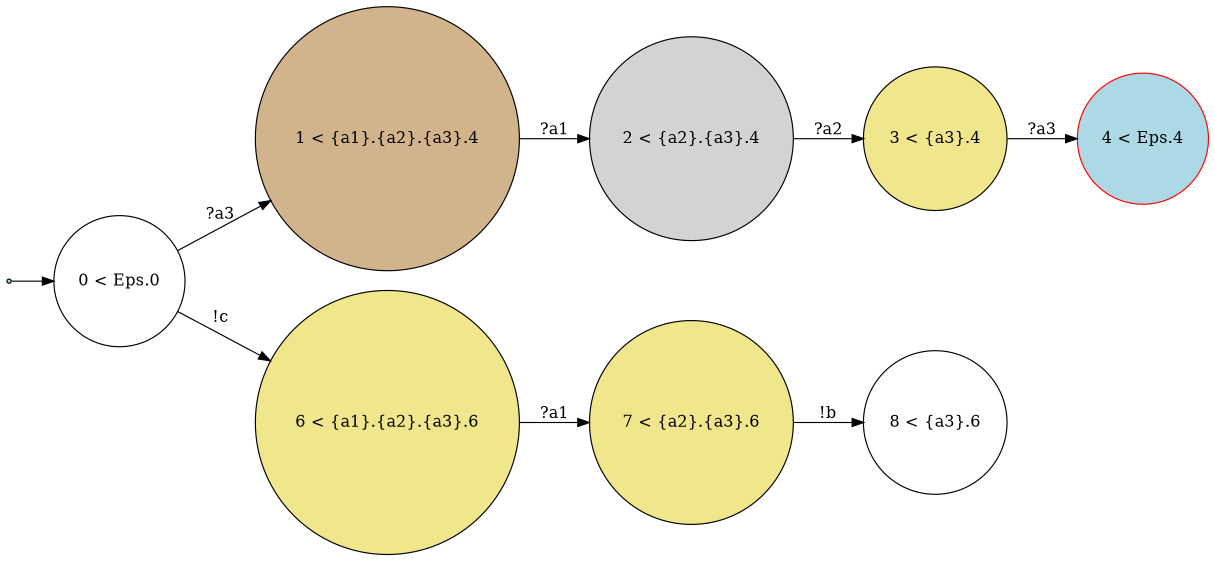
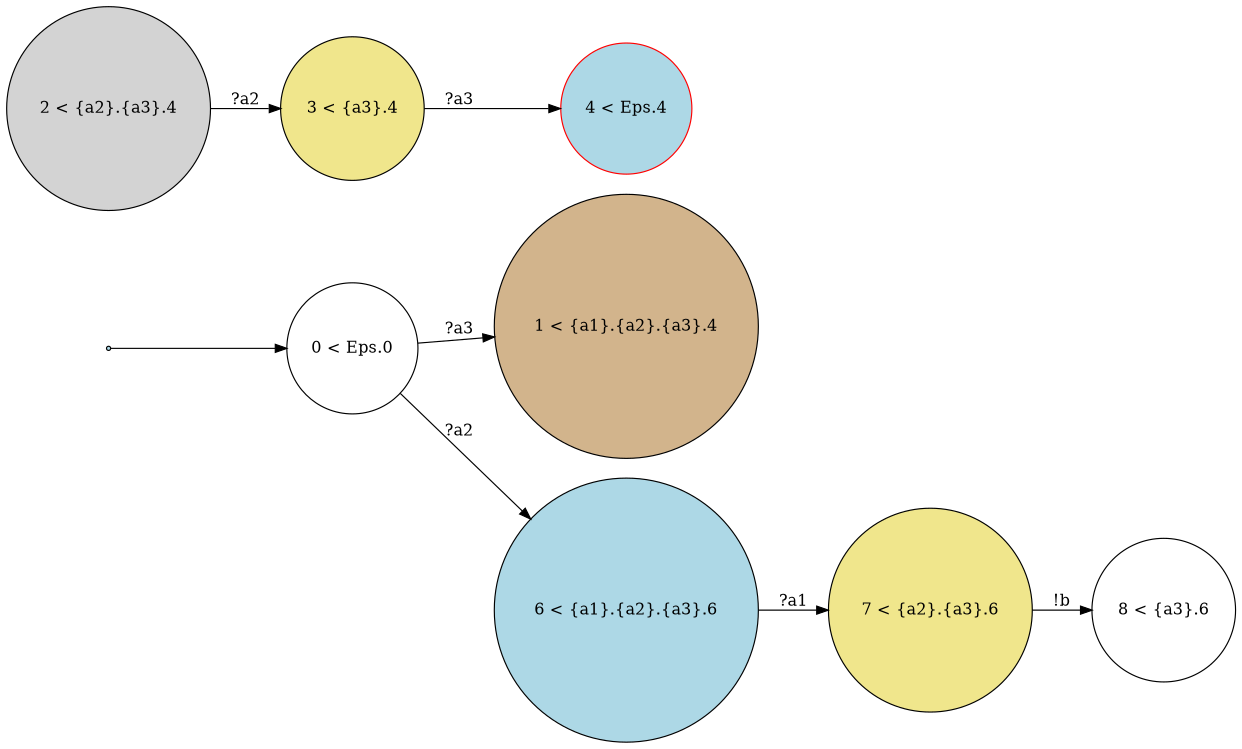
(549, 139) -> none
(220, 318) -> (459, 431)
(387, 422) -> (626, 610)
